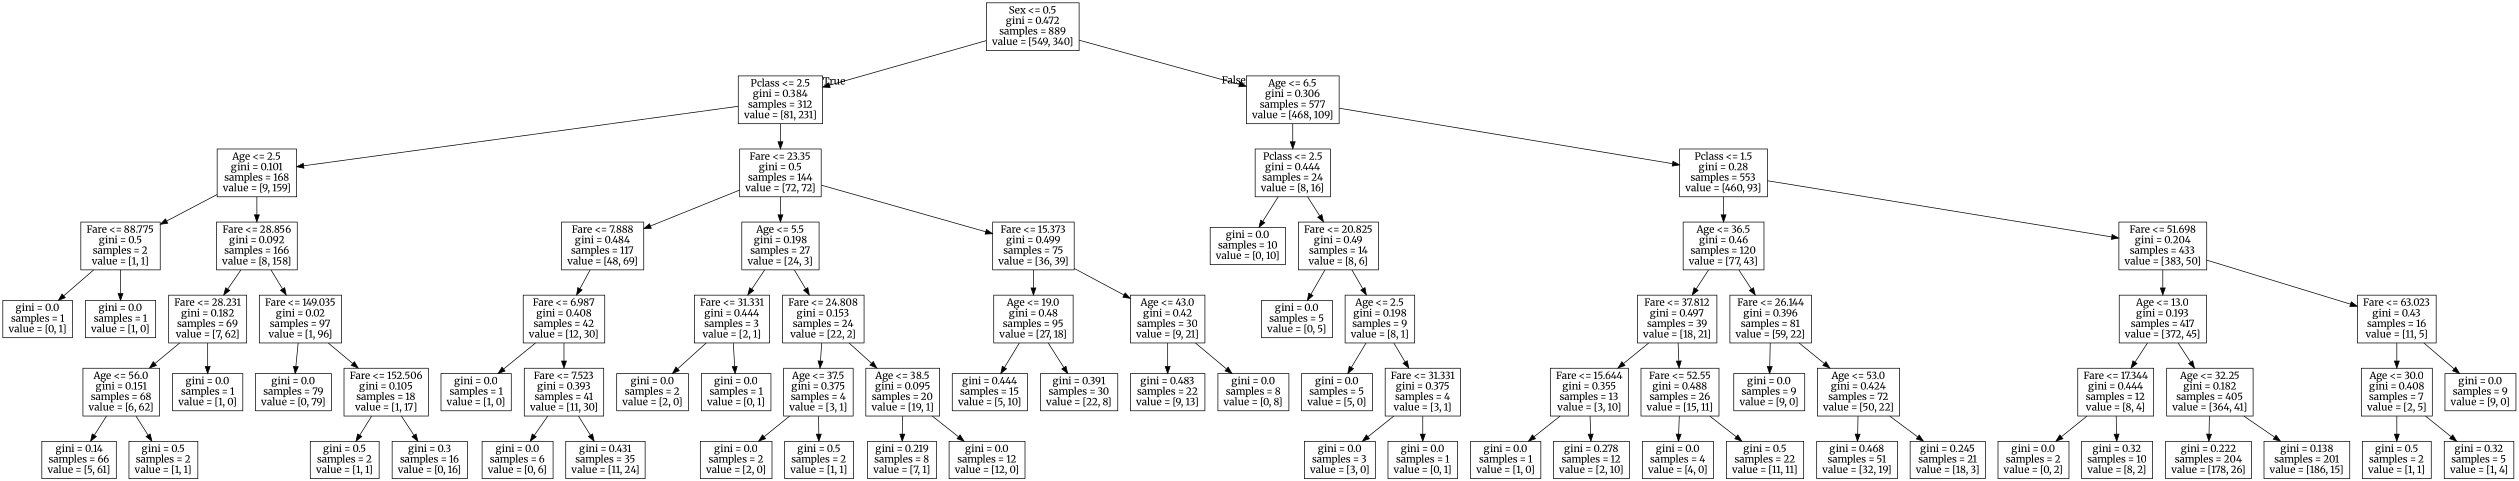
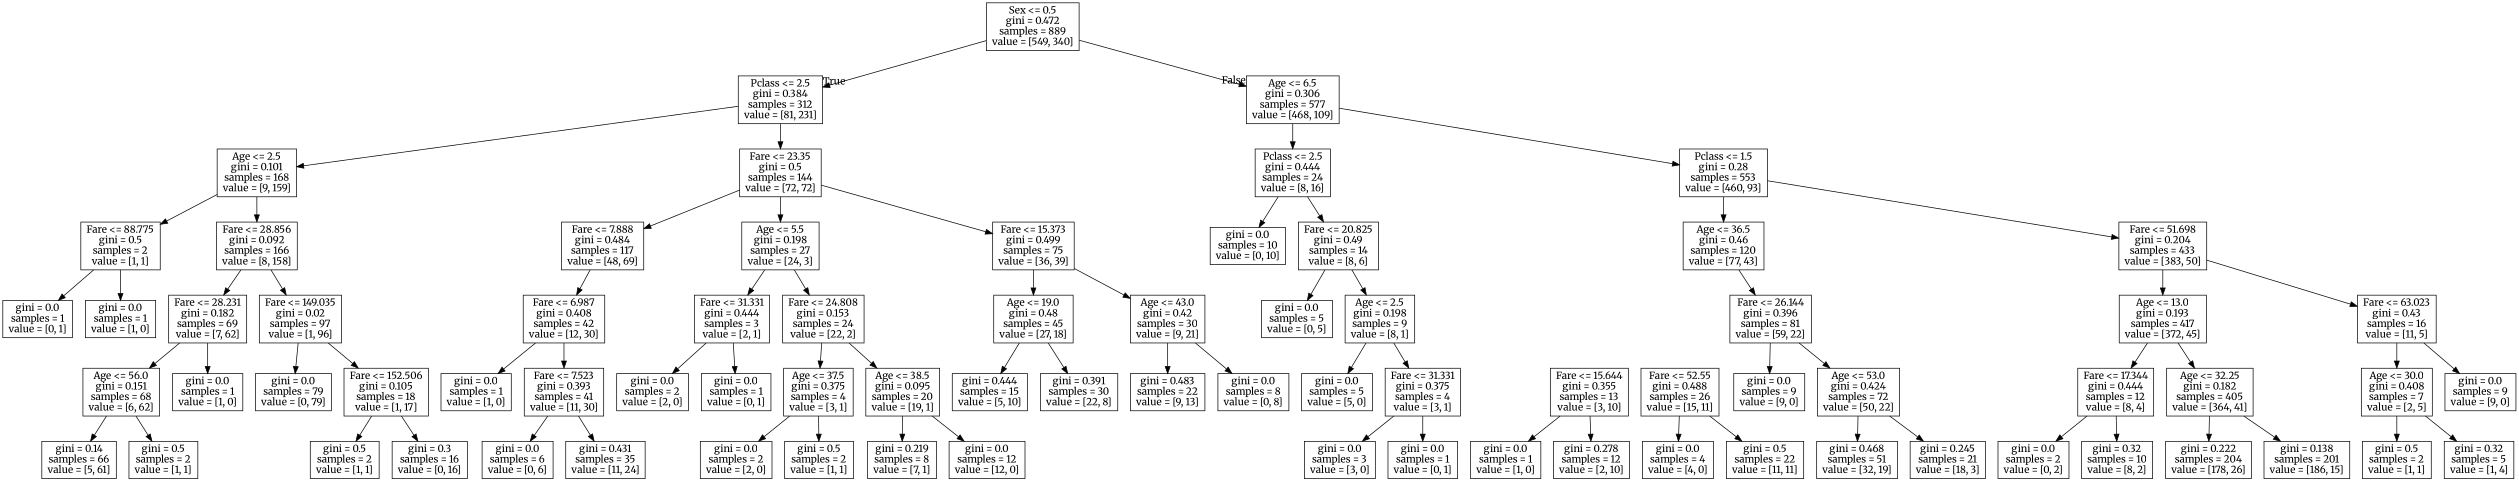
(1033, 319) -> (1033, 319)
(1677, 319) -> none
